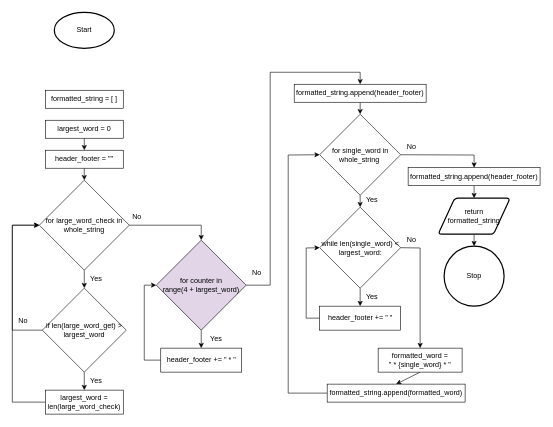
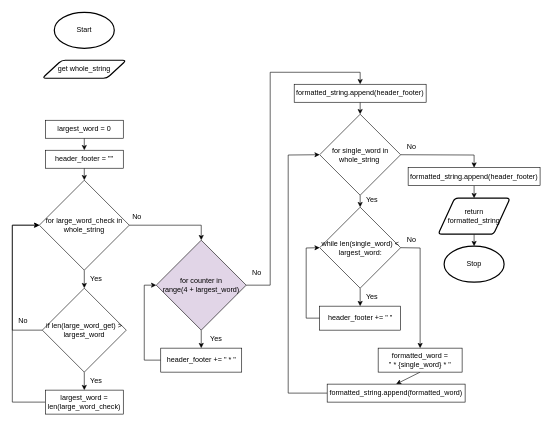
none -> (84, 69)
(84, 99) -> none
(474, 276) -> (474, 264)
